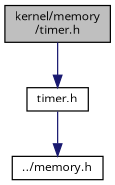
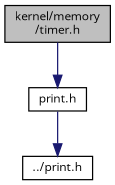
(58, 99) -> (58, 99)
(58, 168) -> (58, 168)
